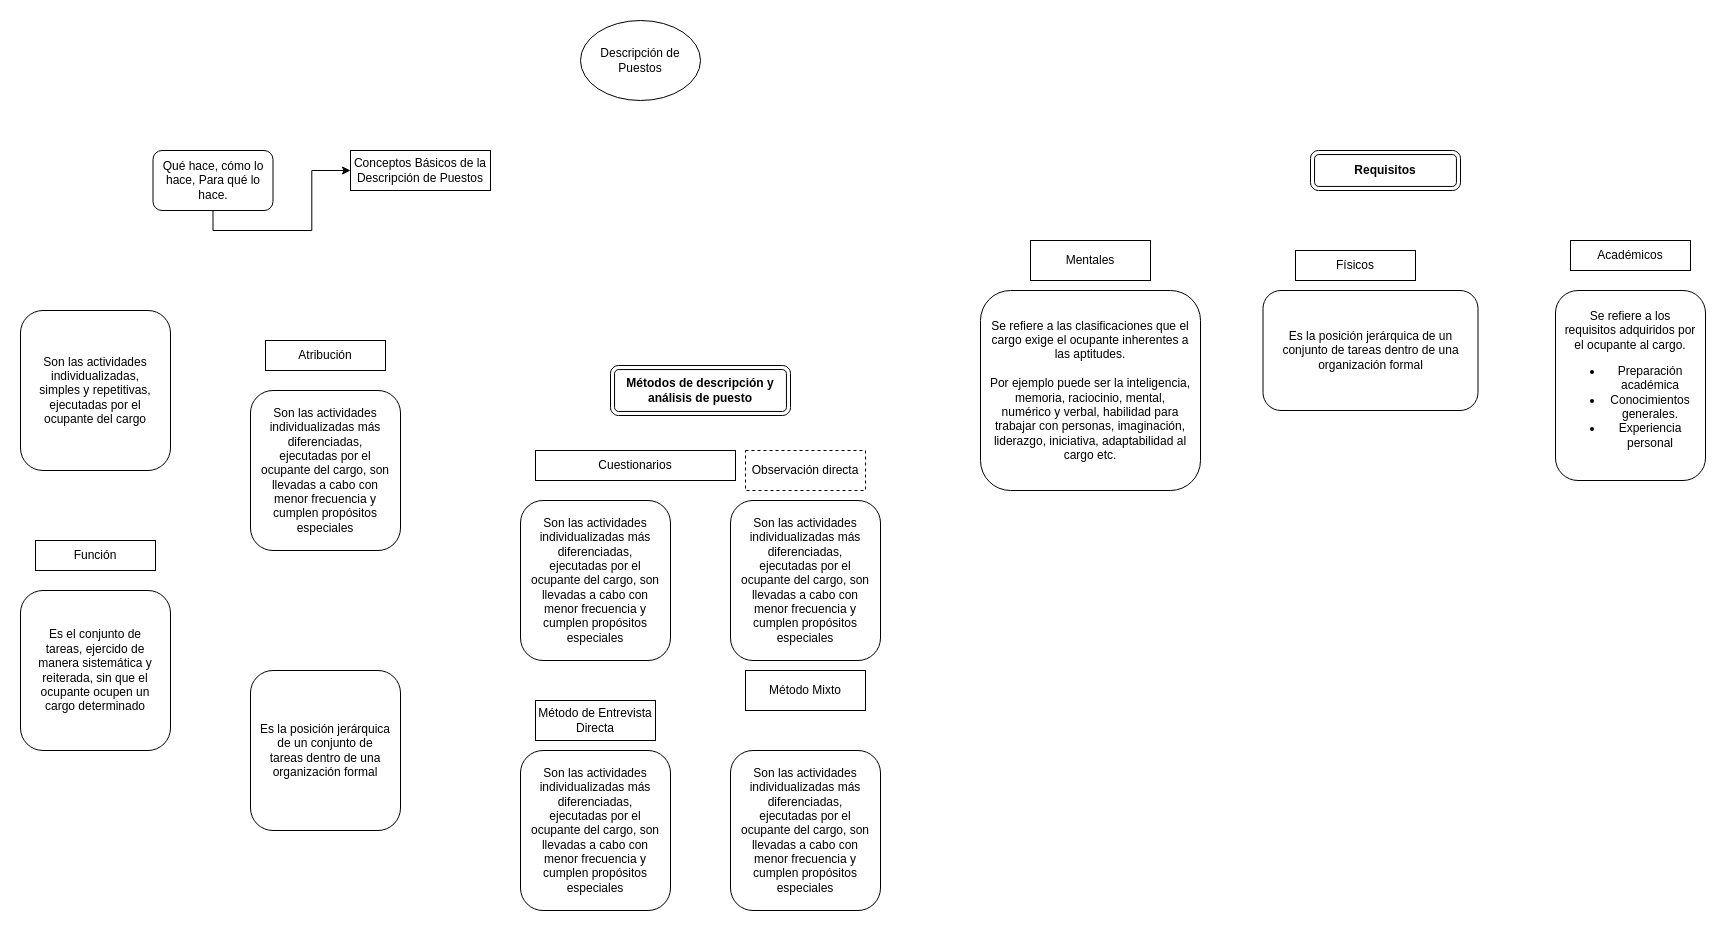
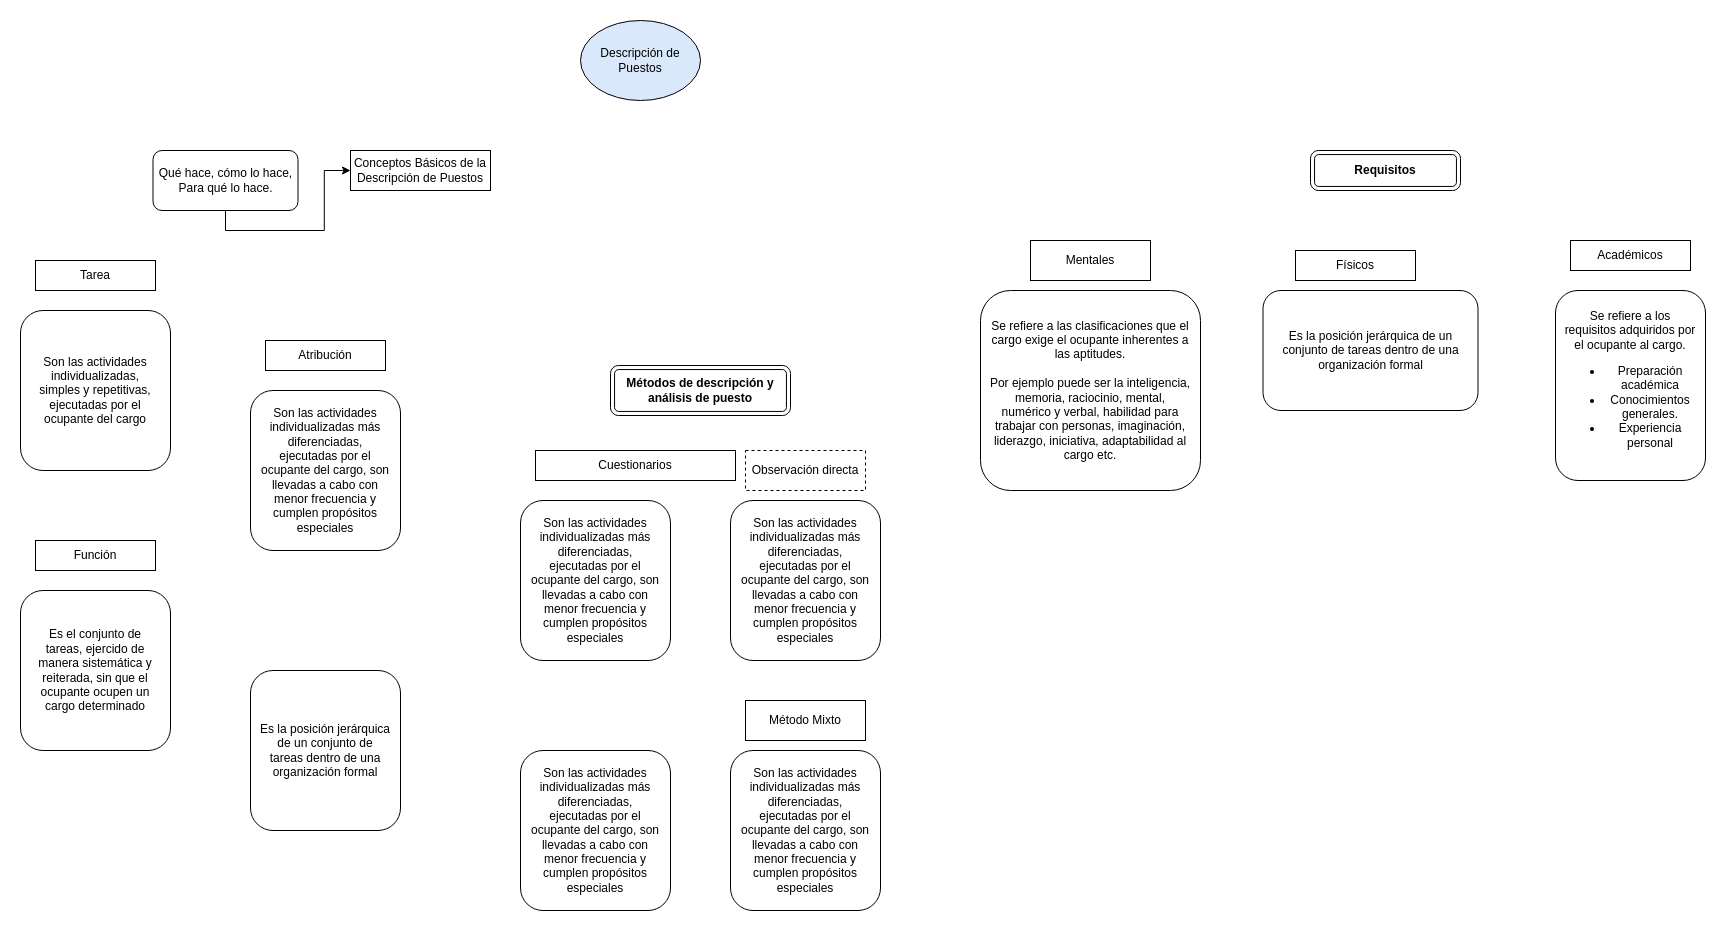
(641, 61) -> (641, 61)
(213, 181) -> (226, 181)
none -> (96, 276)
(806, 691) -> (806, 721)
(596, 721) -> none
